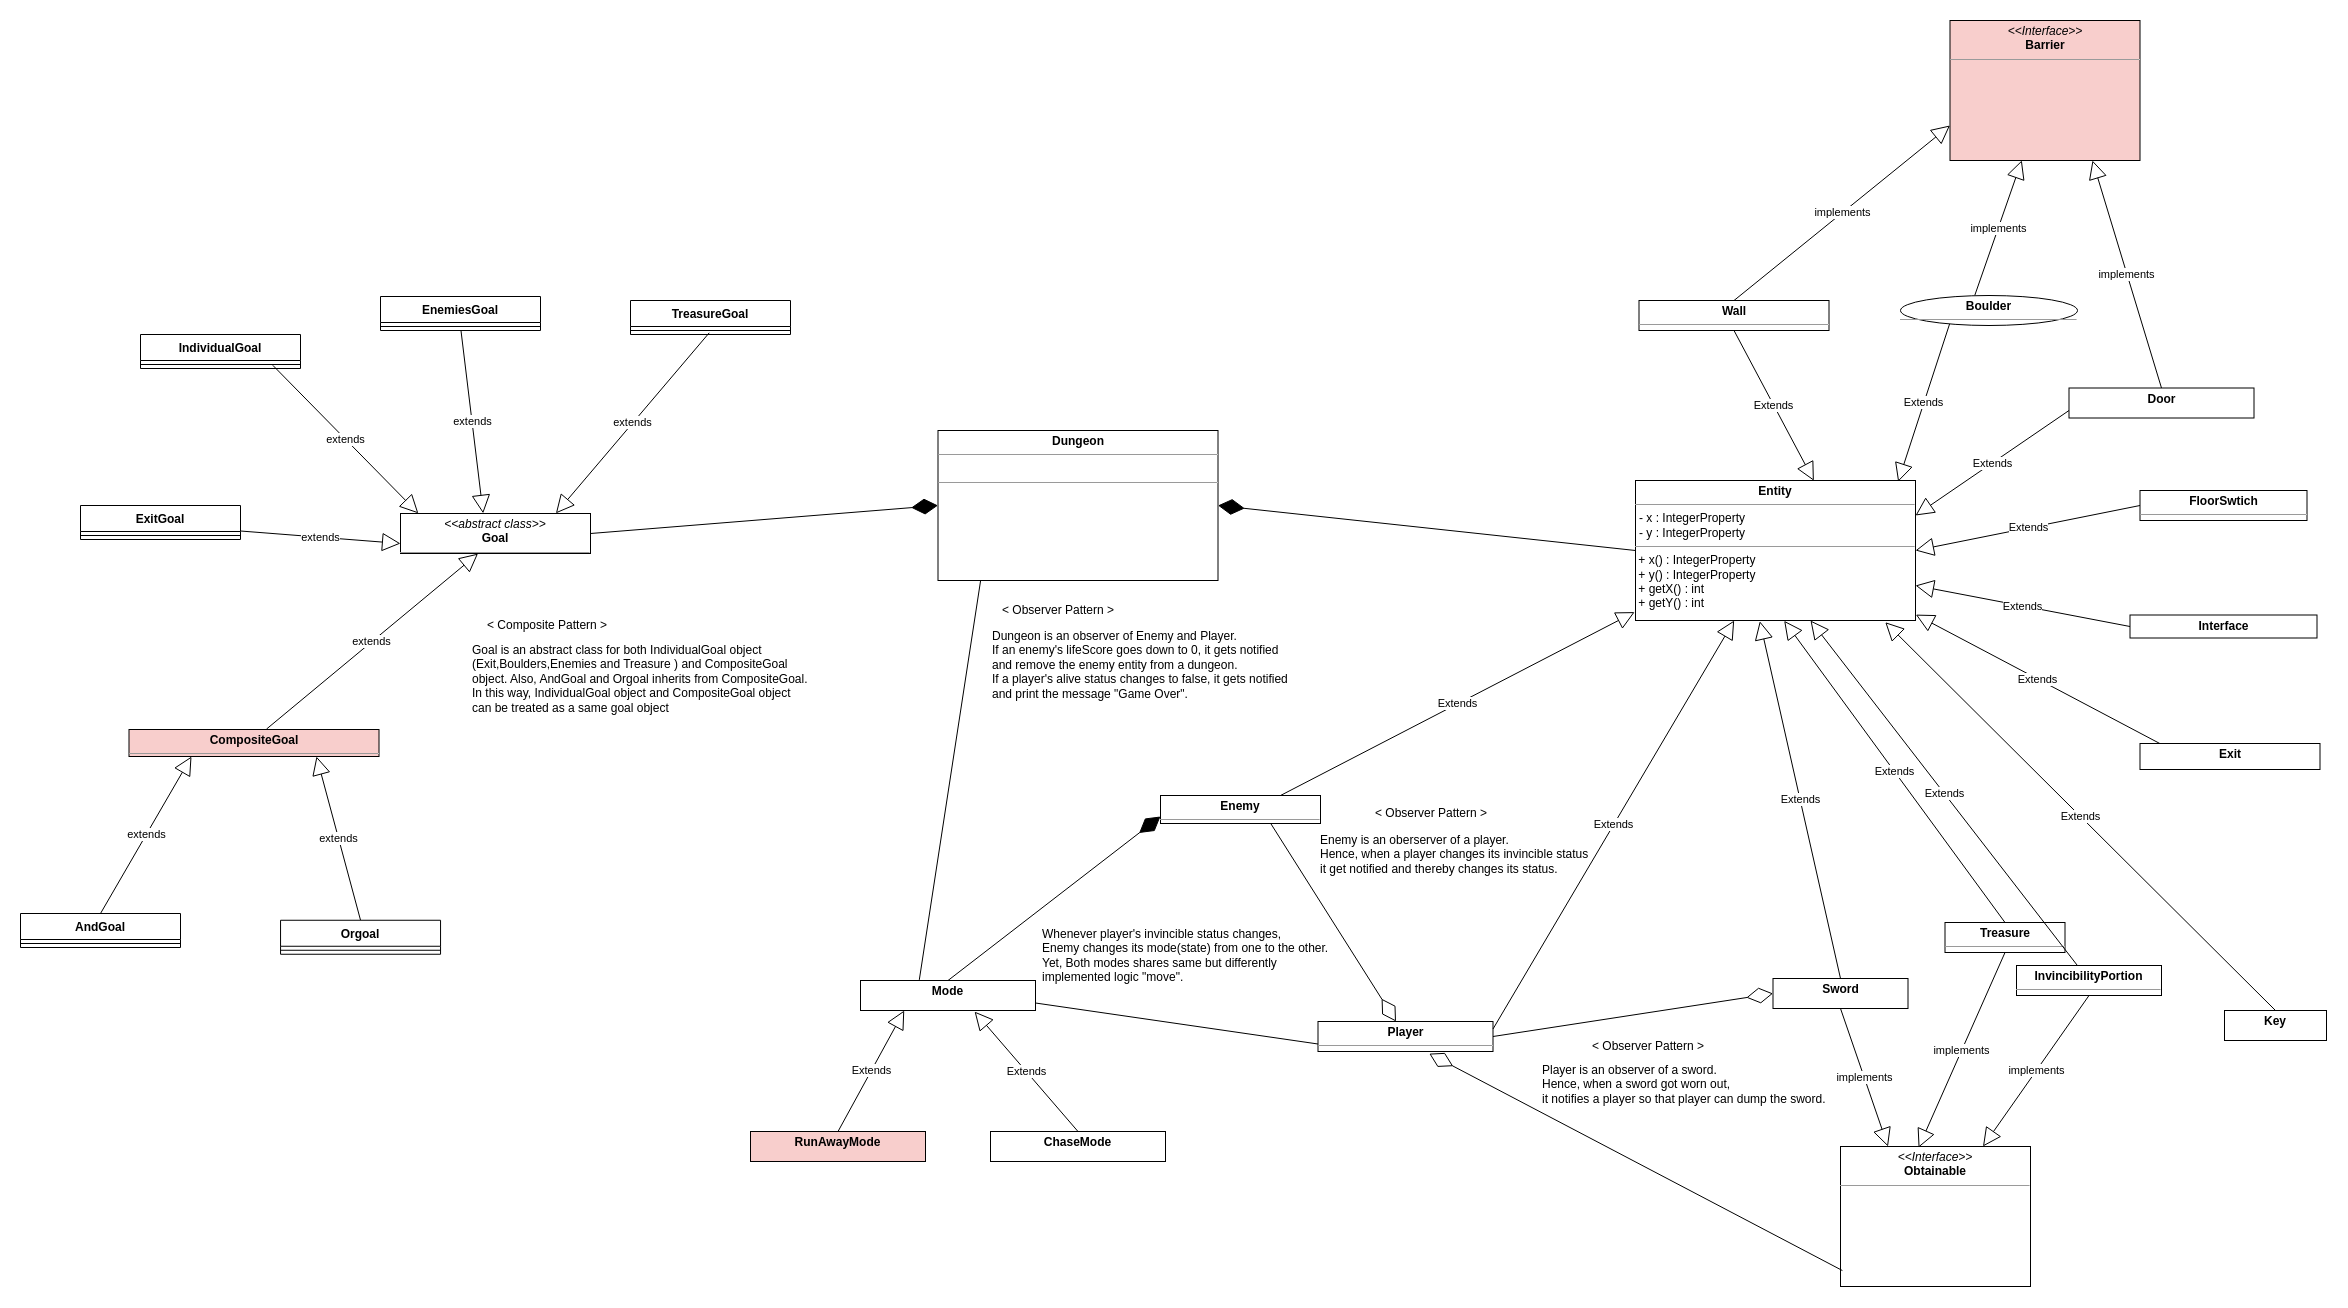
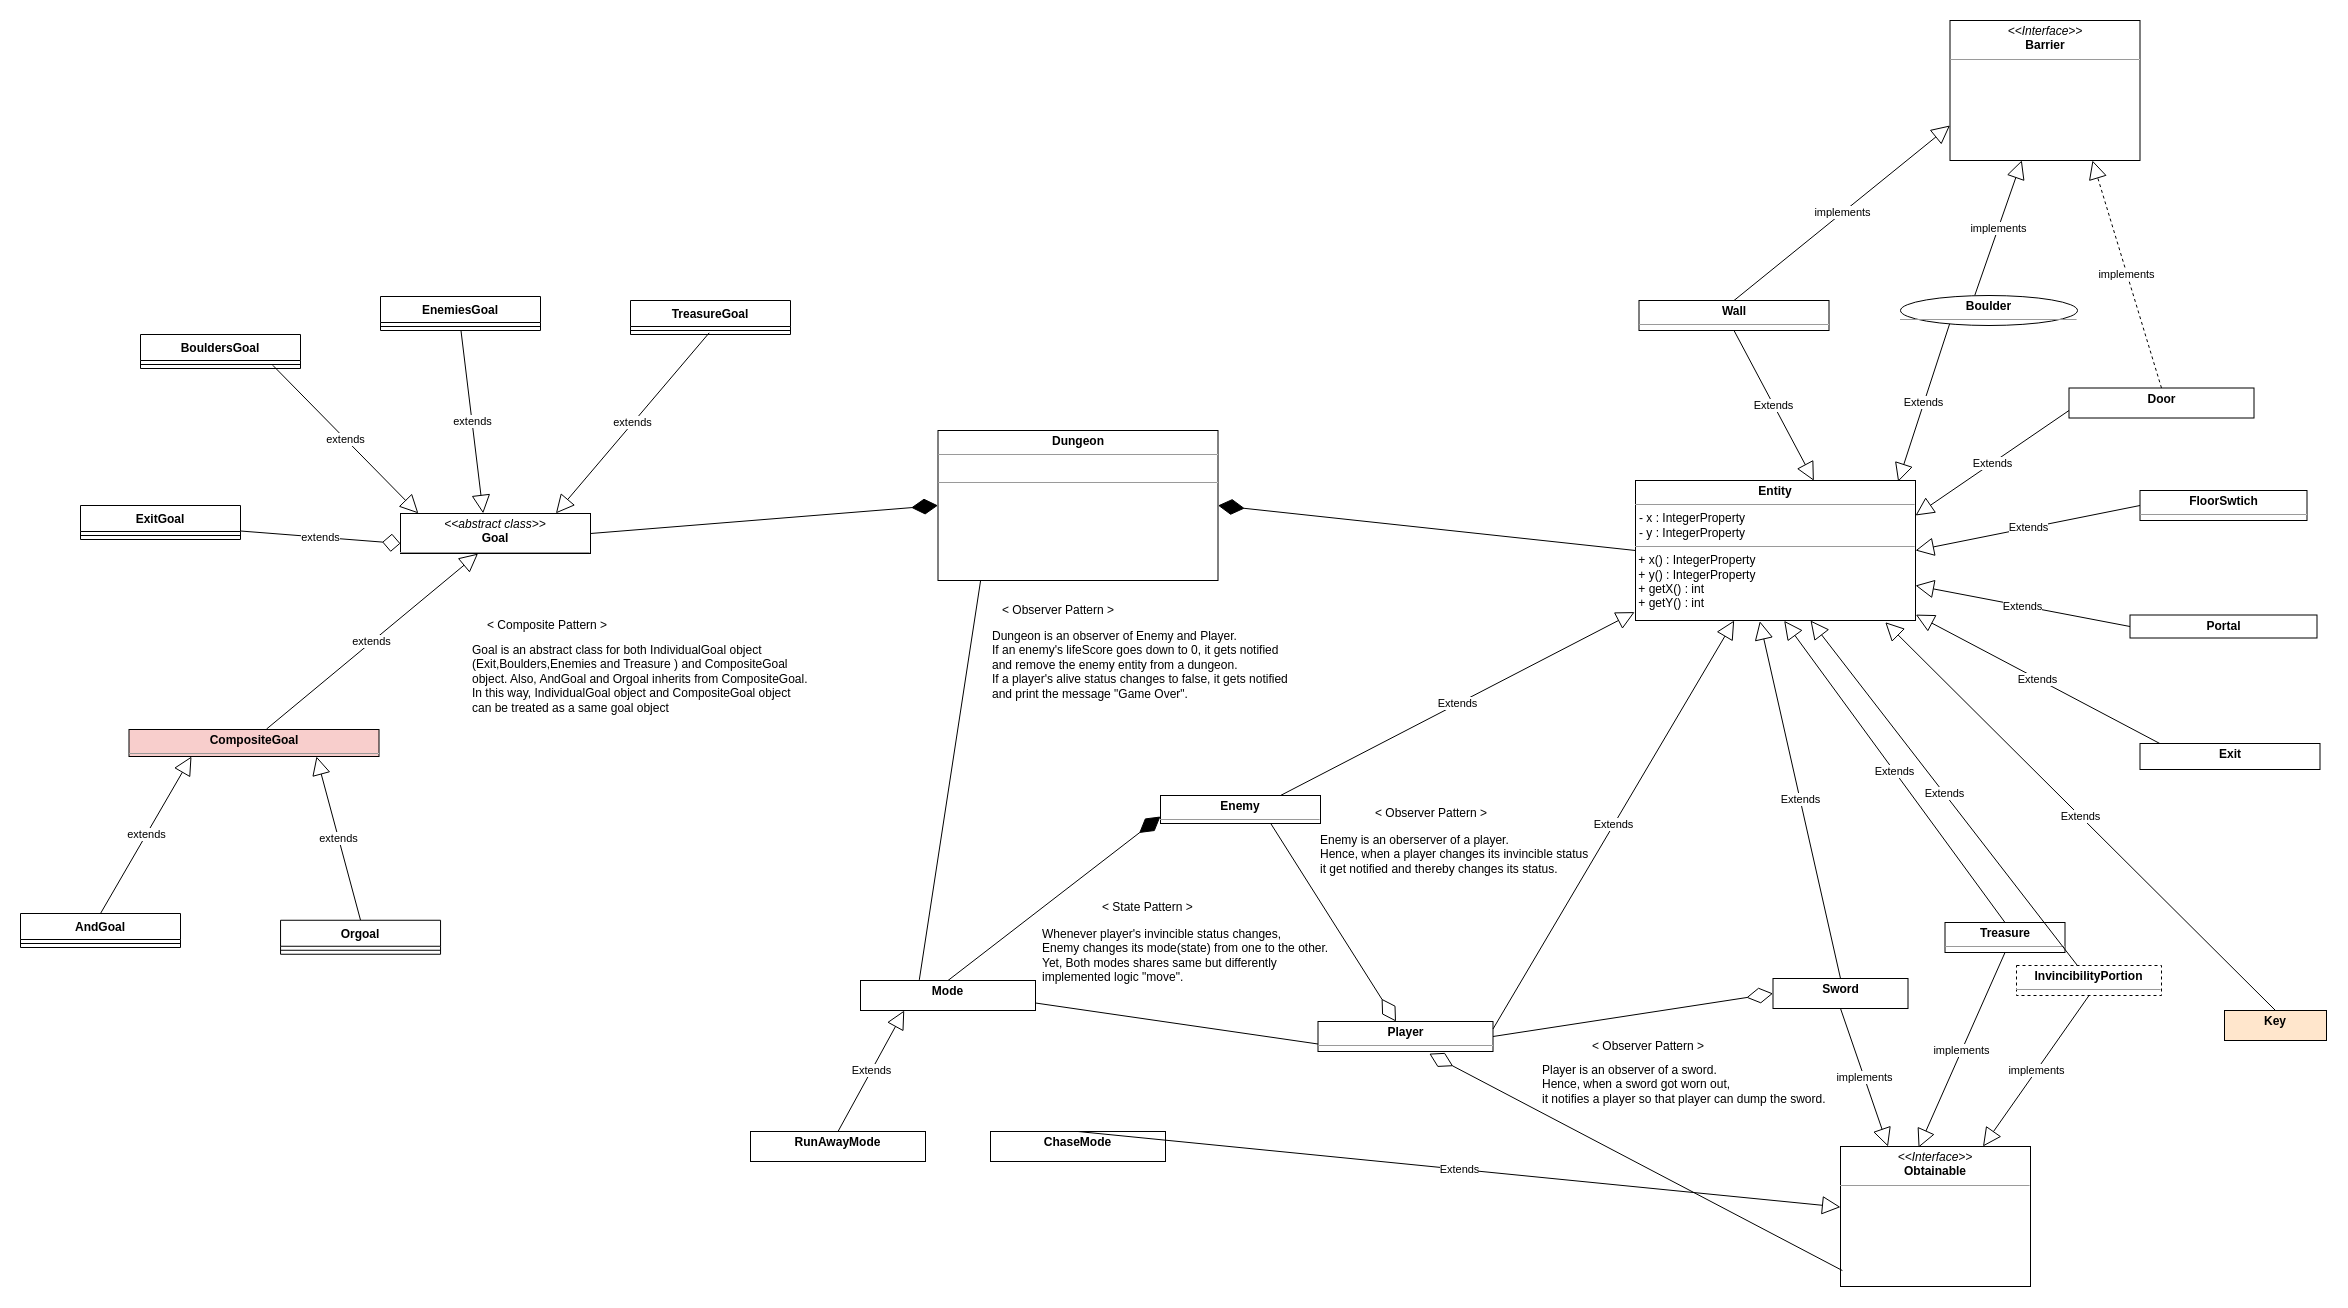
(2045, 91) -> (2045, 91)
(2145, 332) -> (2145, 332)
(220, 348) -> (220, 348)
(381, 542) -> (381, 542)
(2161, 623) -> (2149, 623)
none -> (1156, 908)
(2089, 981) -> (2089, 981)
(2276, 1026) -> (2276, 1026)
(1032, 1078) -> (1450, 1168)
(838, 1147) -> (838, 1147)
